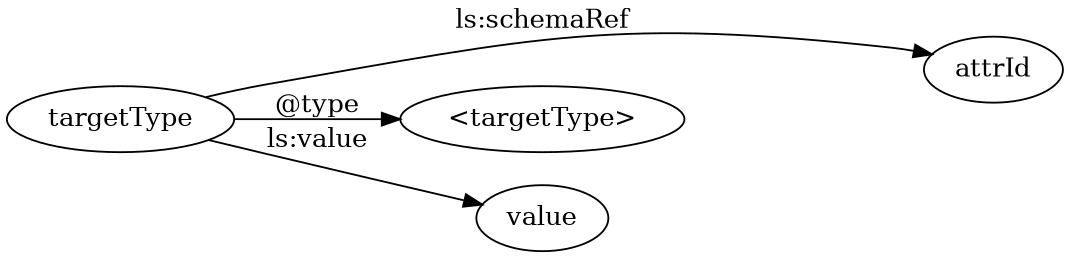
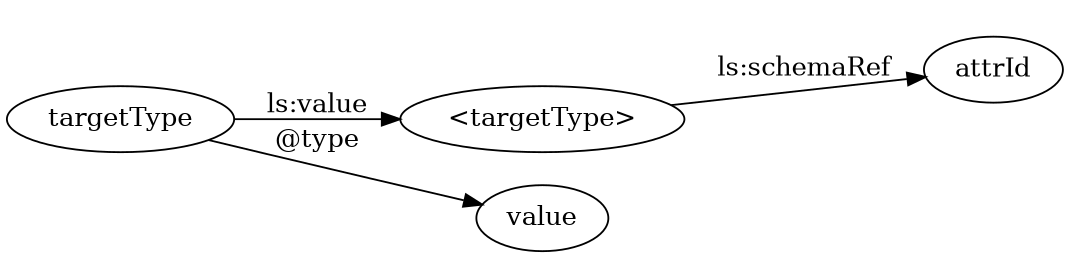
(558, 39) -> (789, 92)
(317, 105) -> (317, 105)
(317, 140) -> (317, 140)
